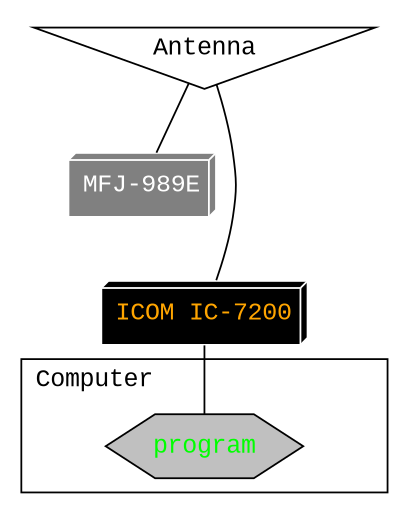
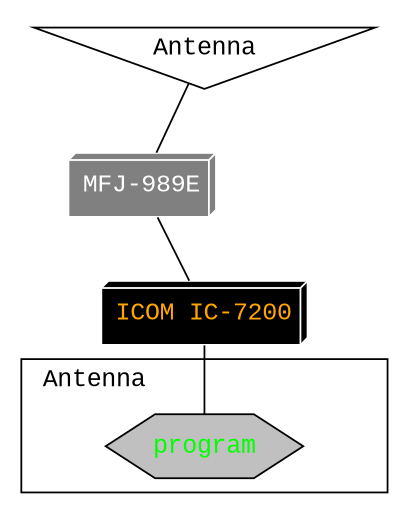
(236, 183) -> (173, 249)
(204, 380) -> (204, 380)
